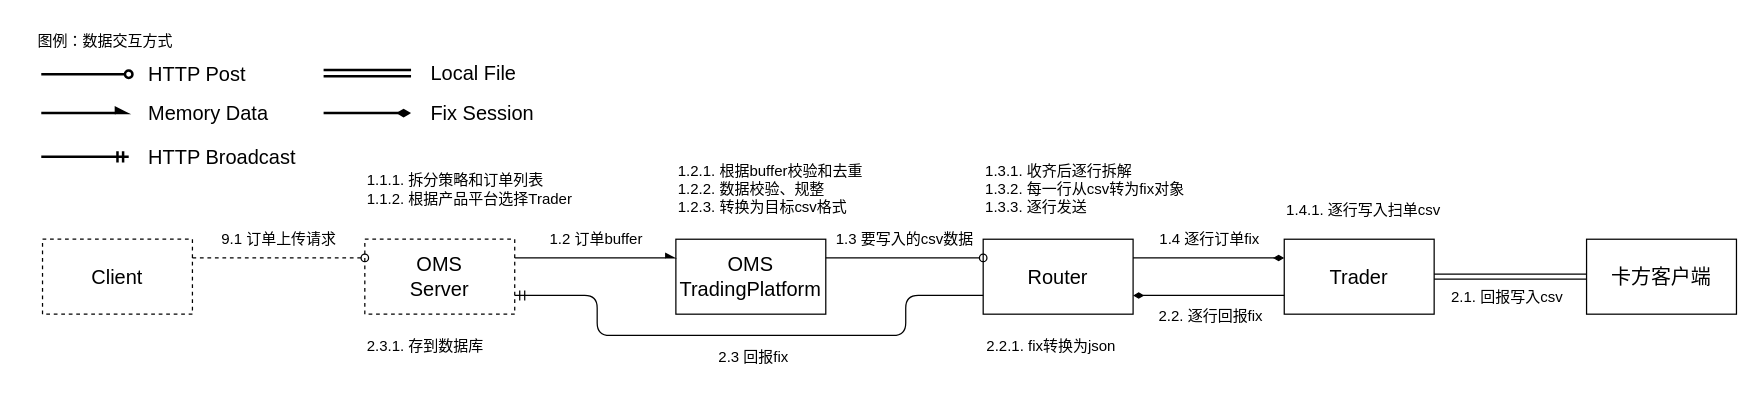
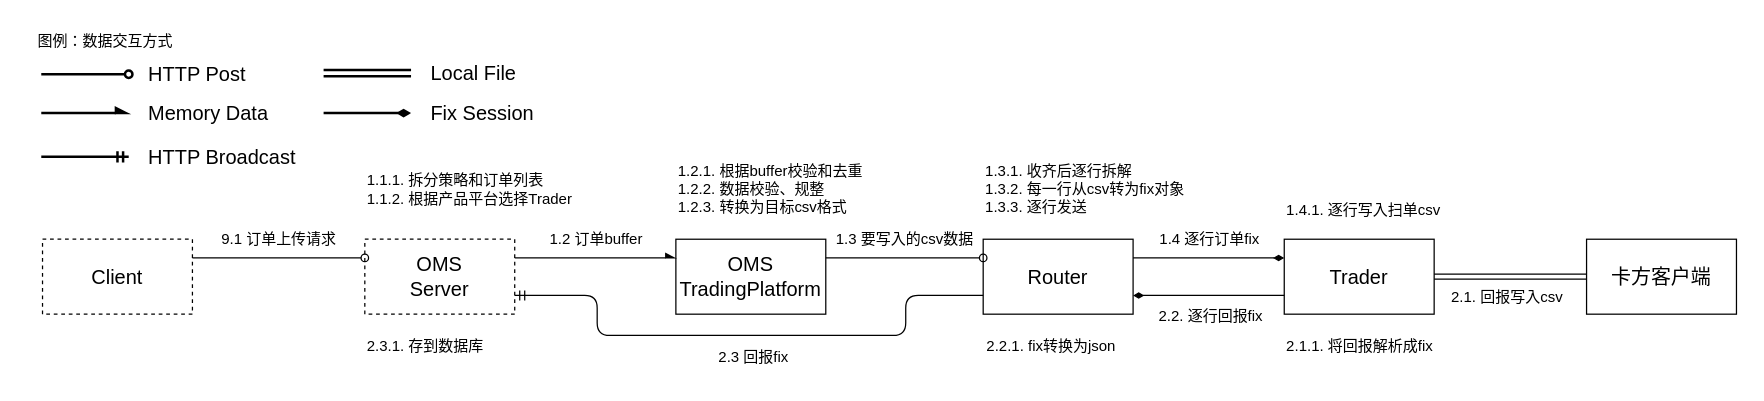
(275, 258) -> (275, 258)
none -> (1369, 347)
